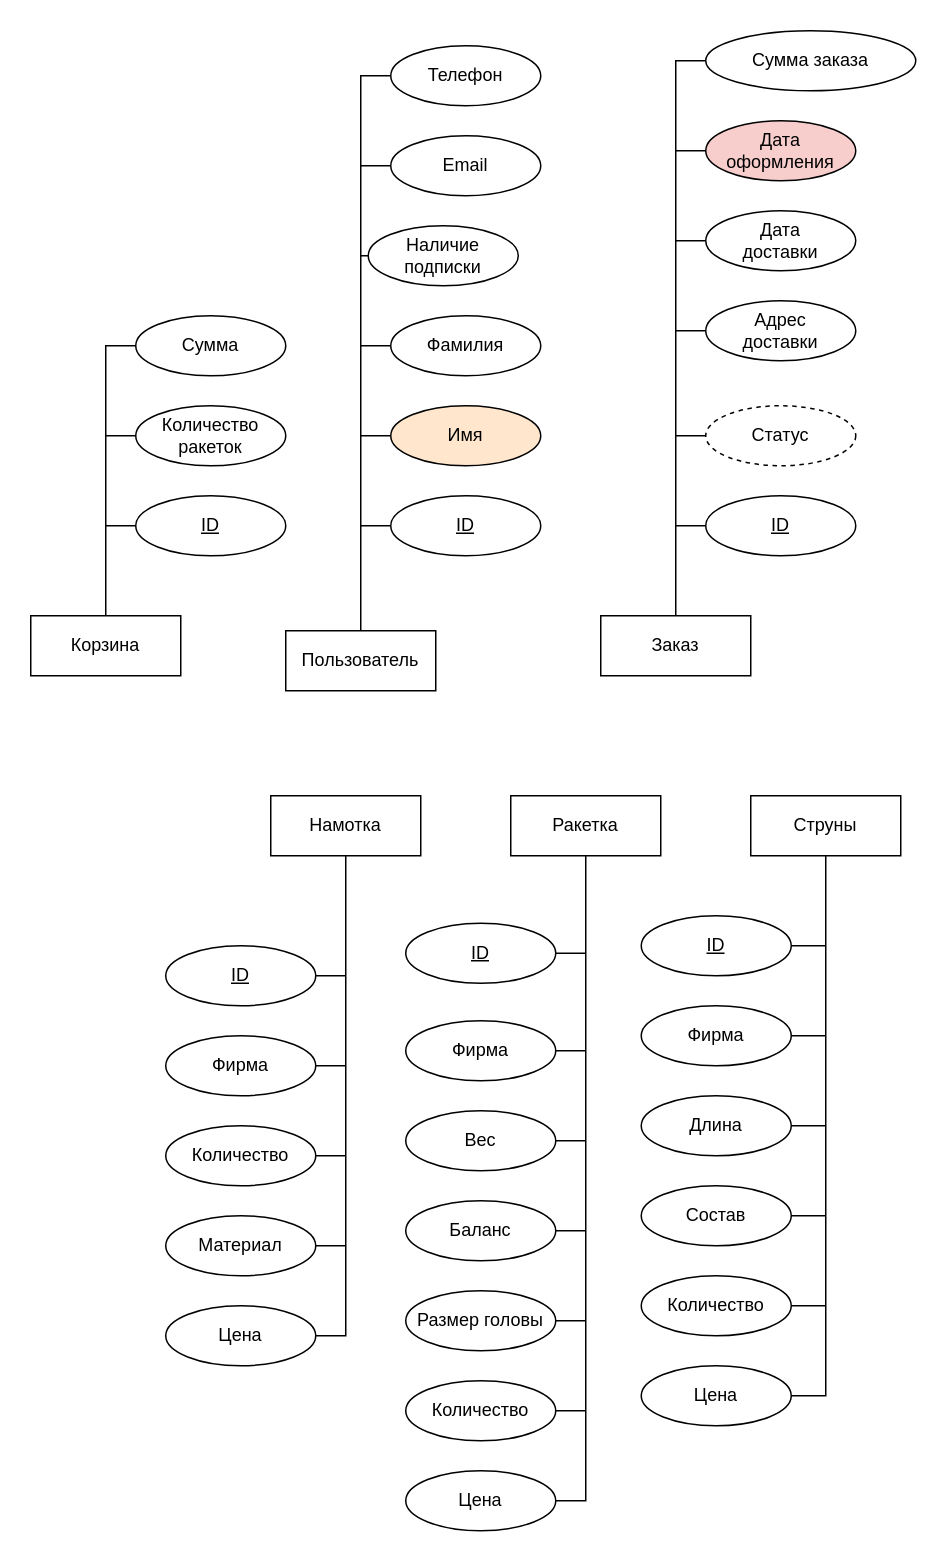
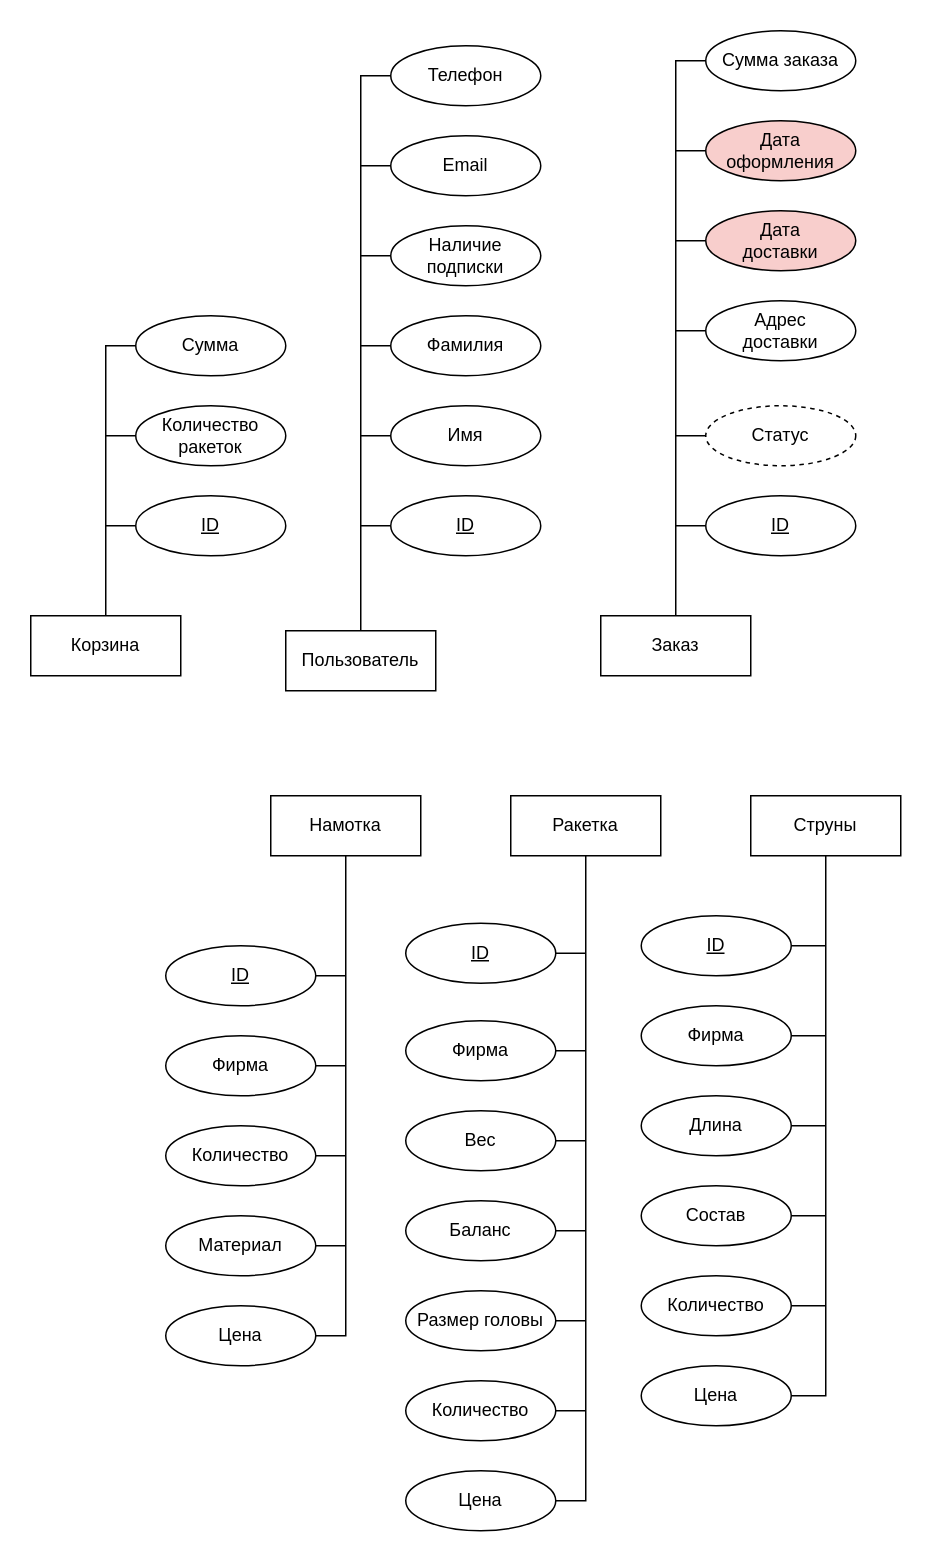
(811, 61) -> (781, 61)
(781, 241) -> (781, 241)
(443, 256) -> (466, 256)
(466, 436) -> (466, 436)
